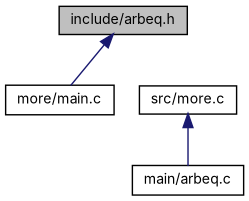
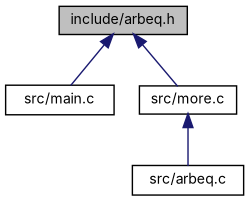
none -> (160, 66)
(60, 100) -> (60, 100)
(188, 180) -> (188, 180)
